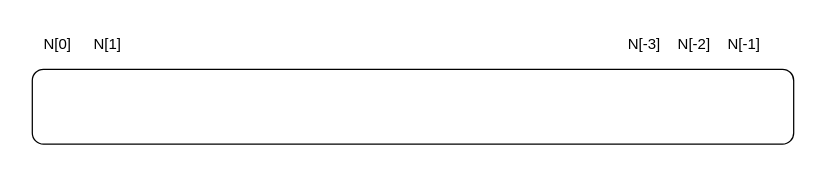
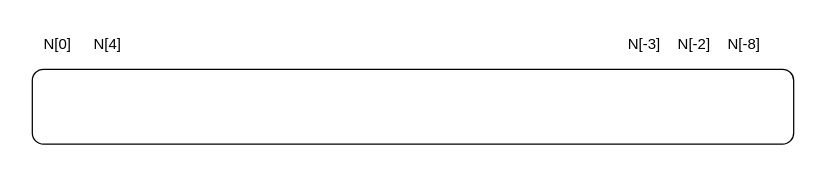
(108, 44) -> (108, 44)
(745, 44) -> (745, 44)
